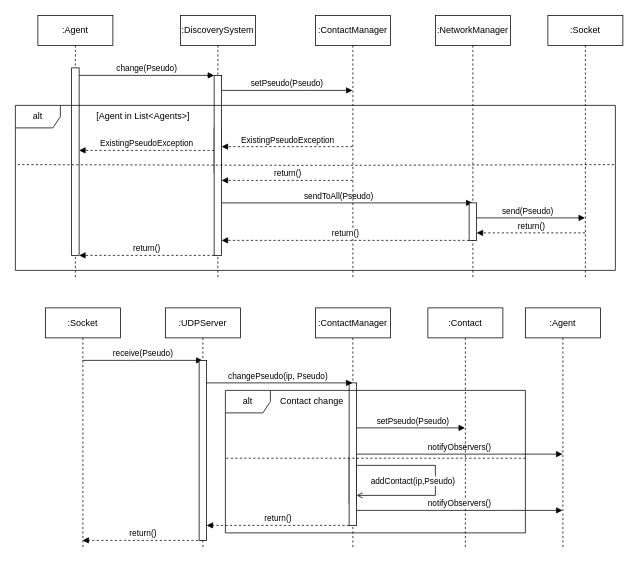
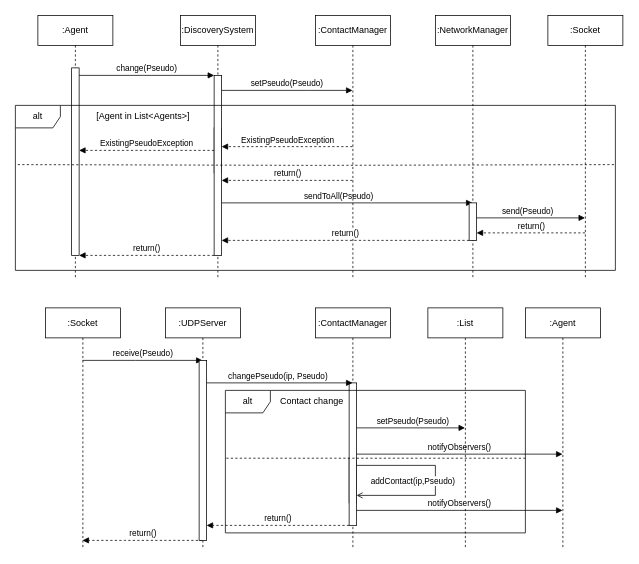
(465, 323) -> (465, 323)
